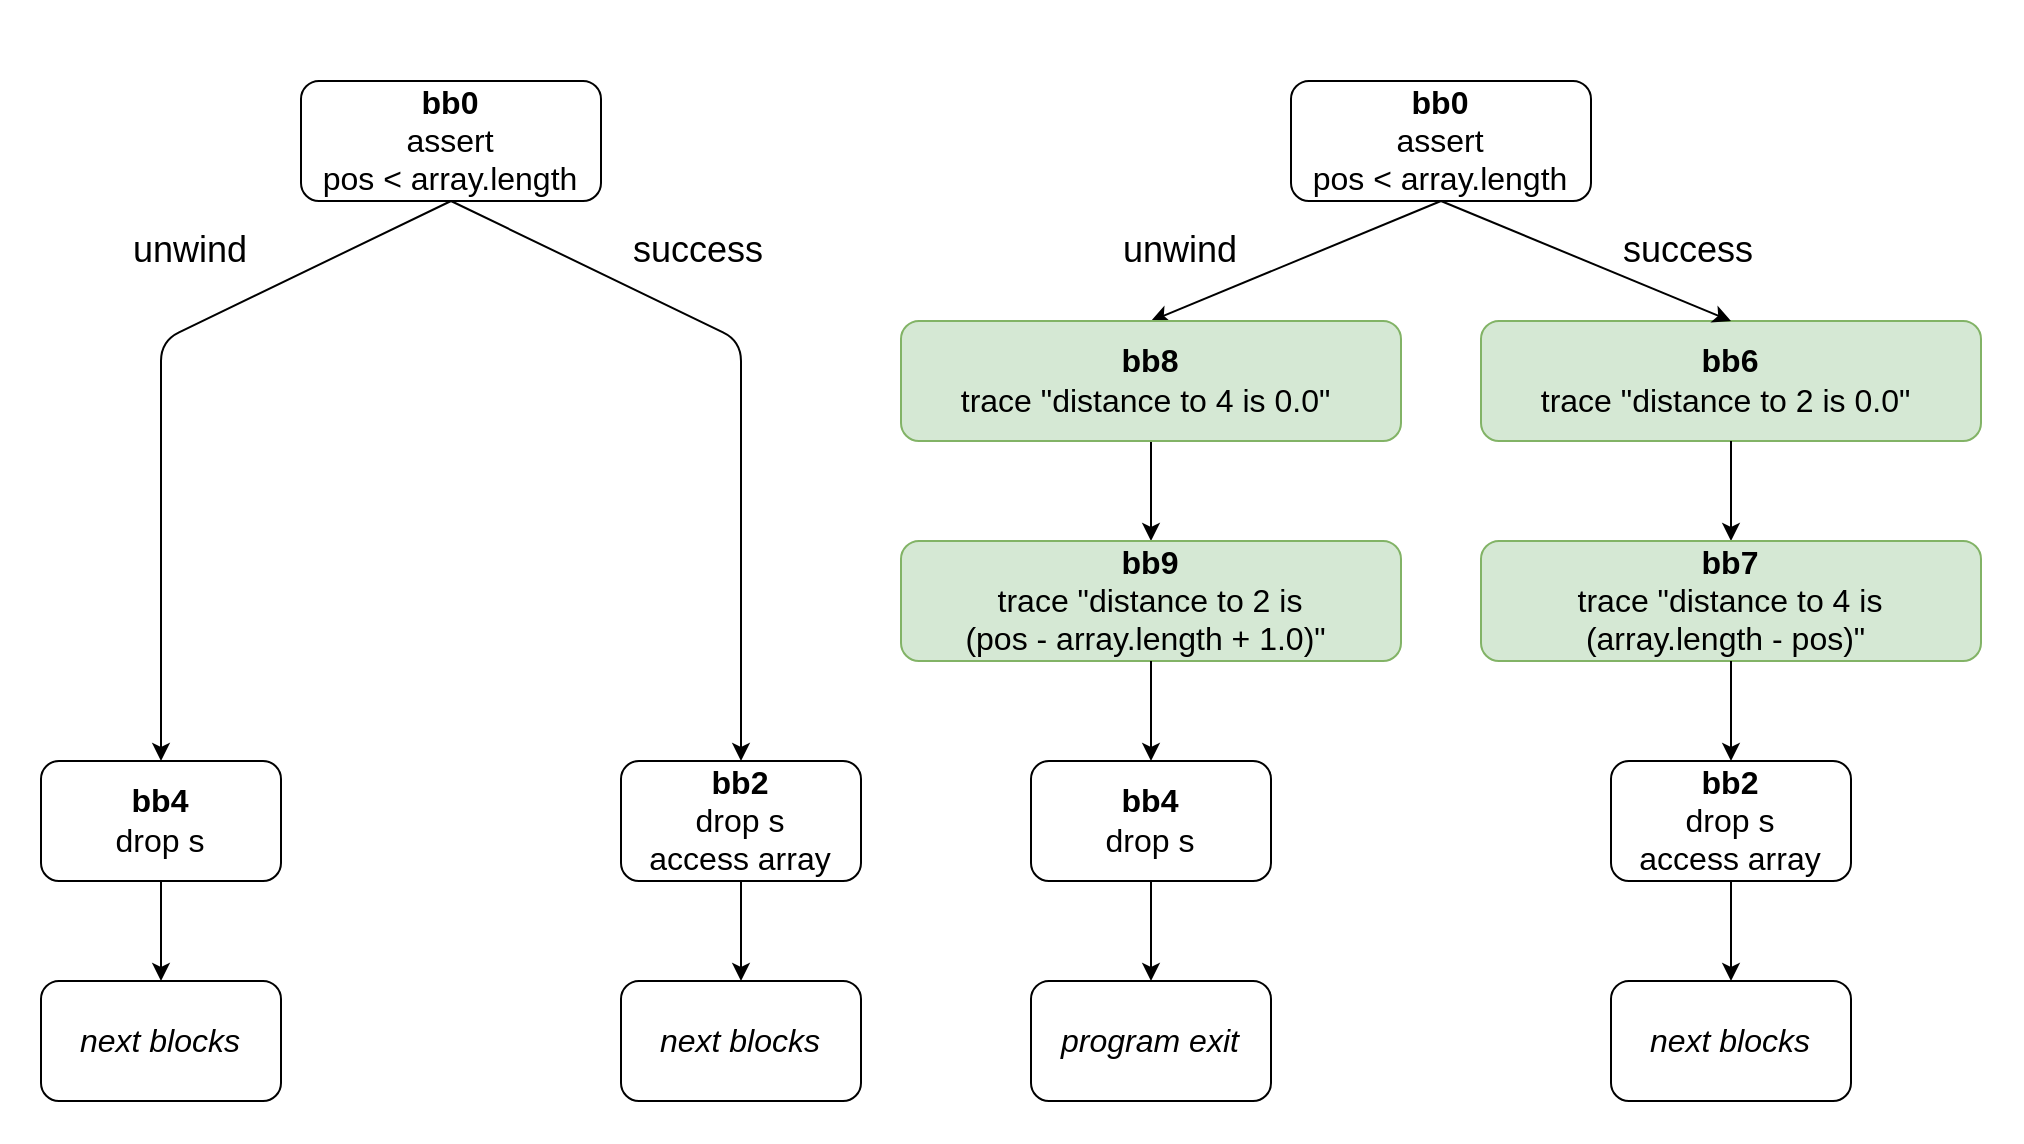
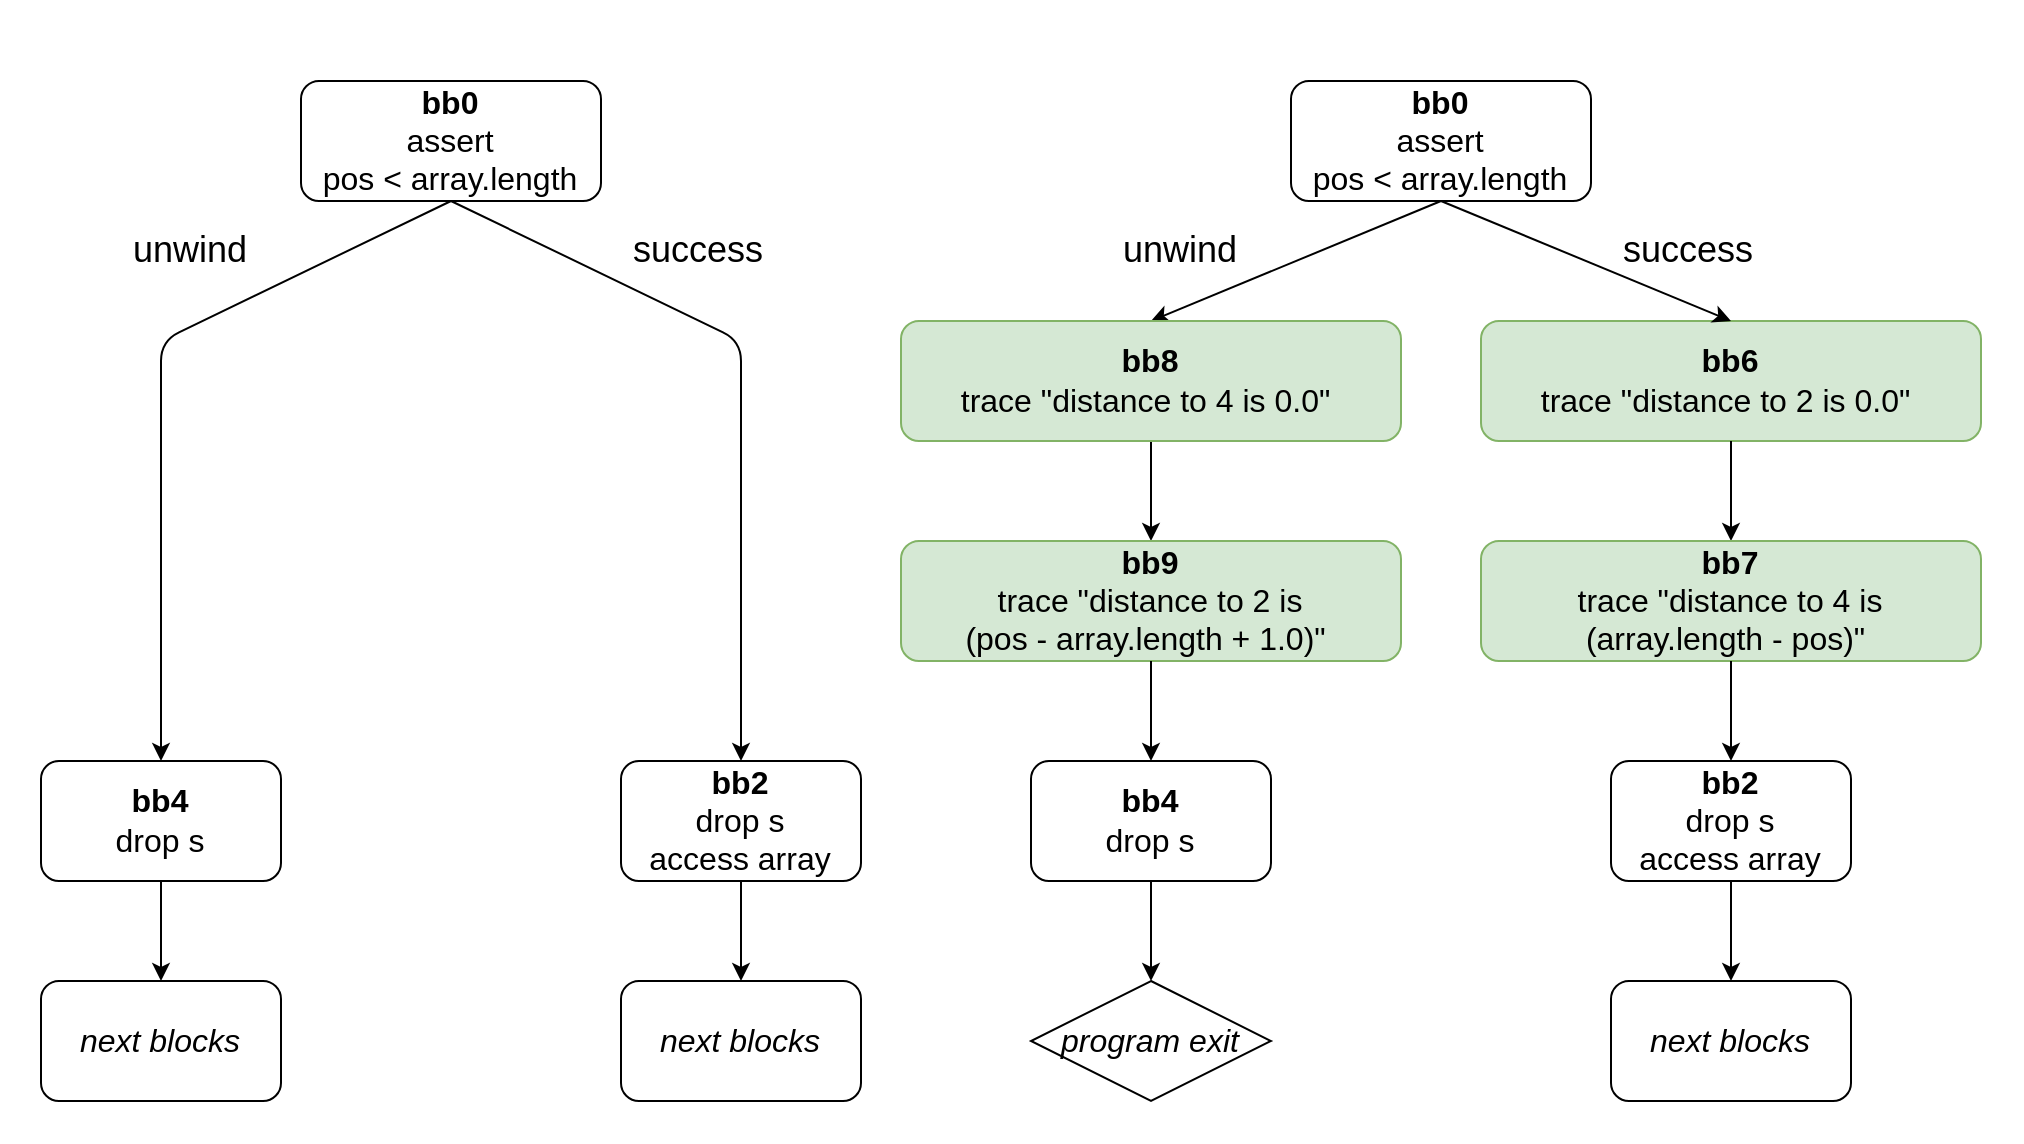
(1151, 1041) -> (1151, 1041)
